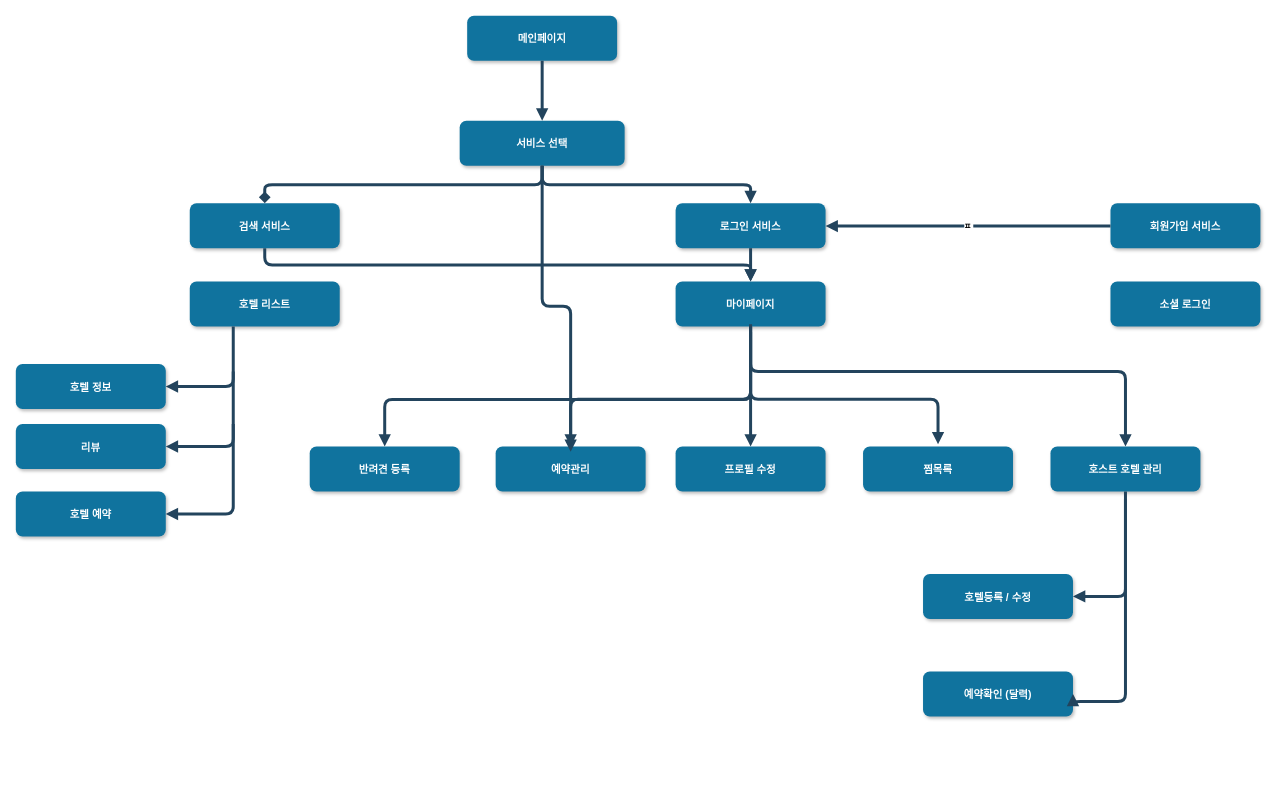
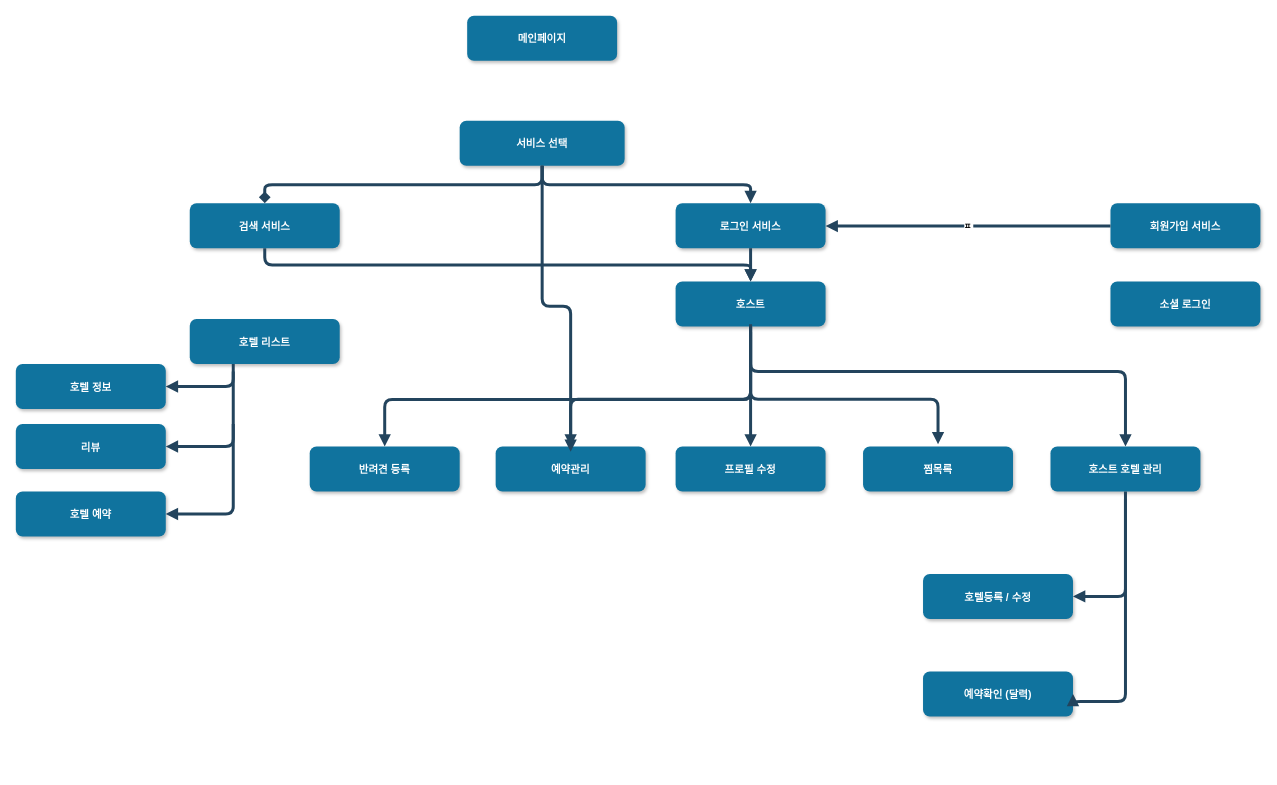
(542, 83) -> none
(264, 304) -> (264, 342)
(750, 305) -> (750, 305)
